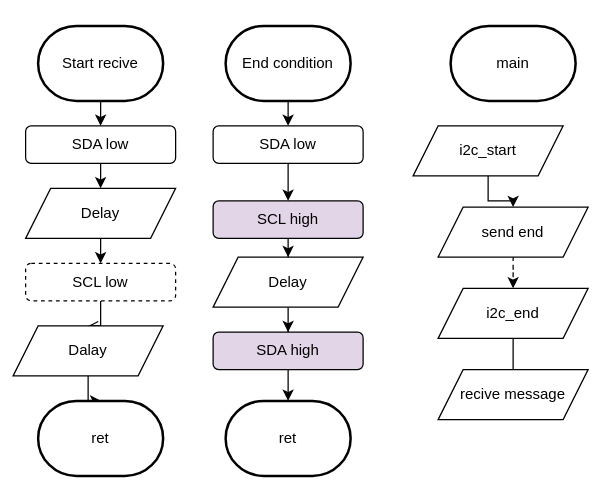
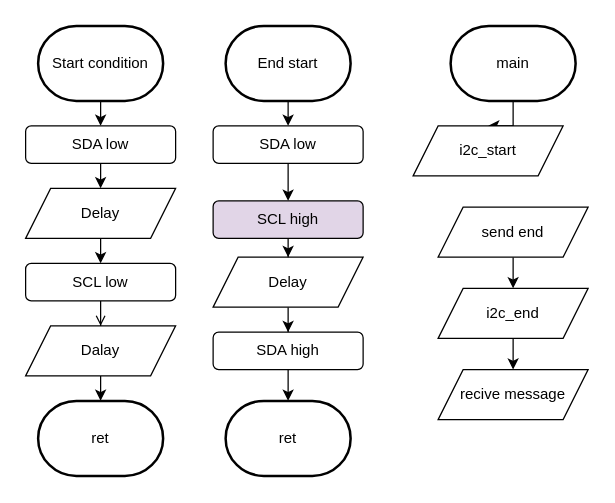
(101, 63) -> (101, 63)
(288, 63) -> (288, 63)
none -> (513, 115)
(488, 201) -> none
(513, 276) -> (513, 276)
(101, 282) -> (101, 282)
(88, 351) -> (101, 351)
(288, 351) -> (288, 351)
(513, 363) -> (513, 359)
